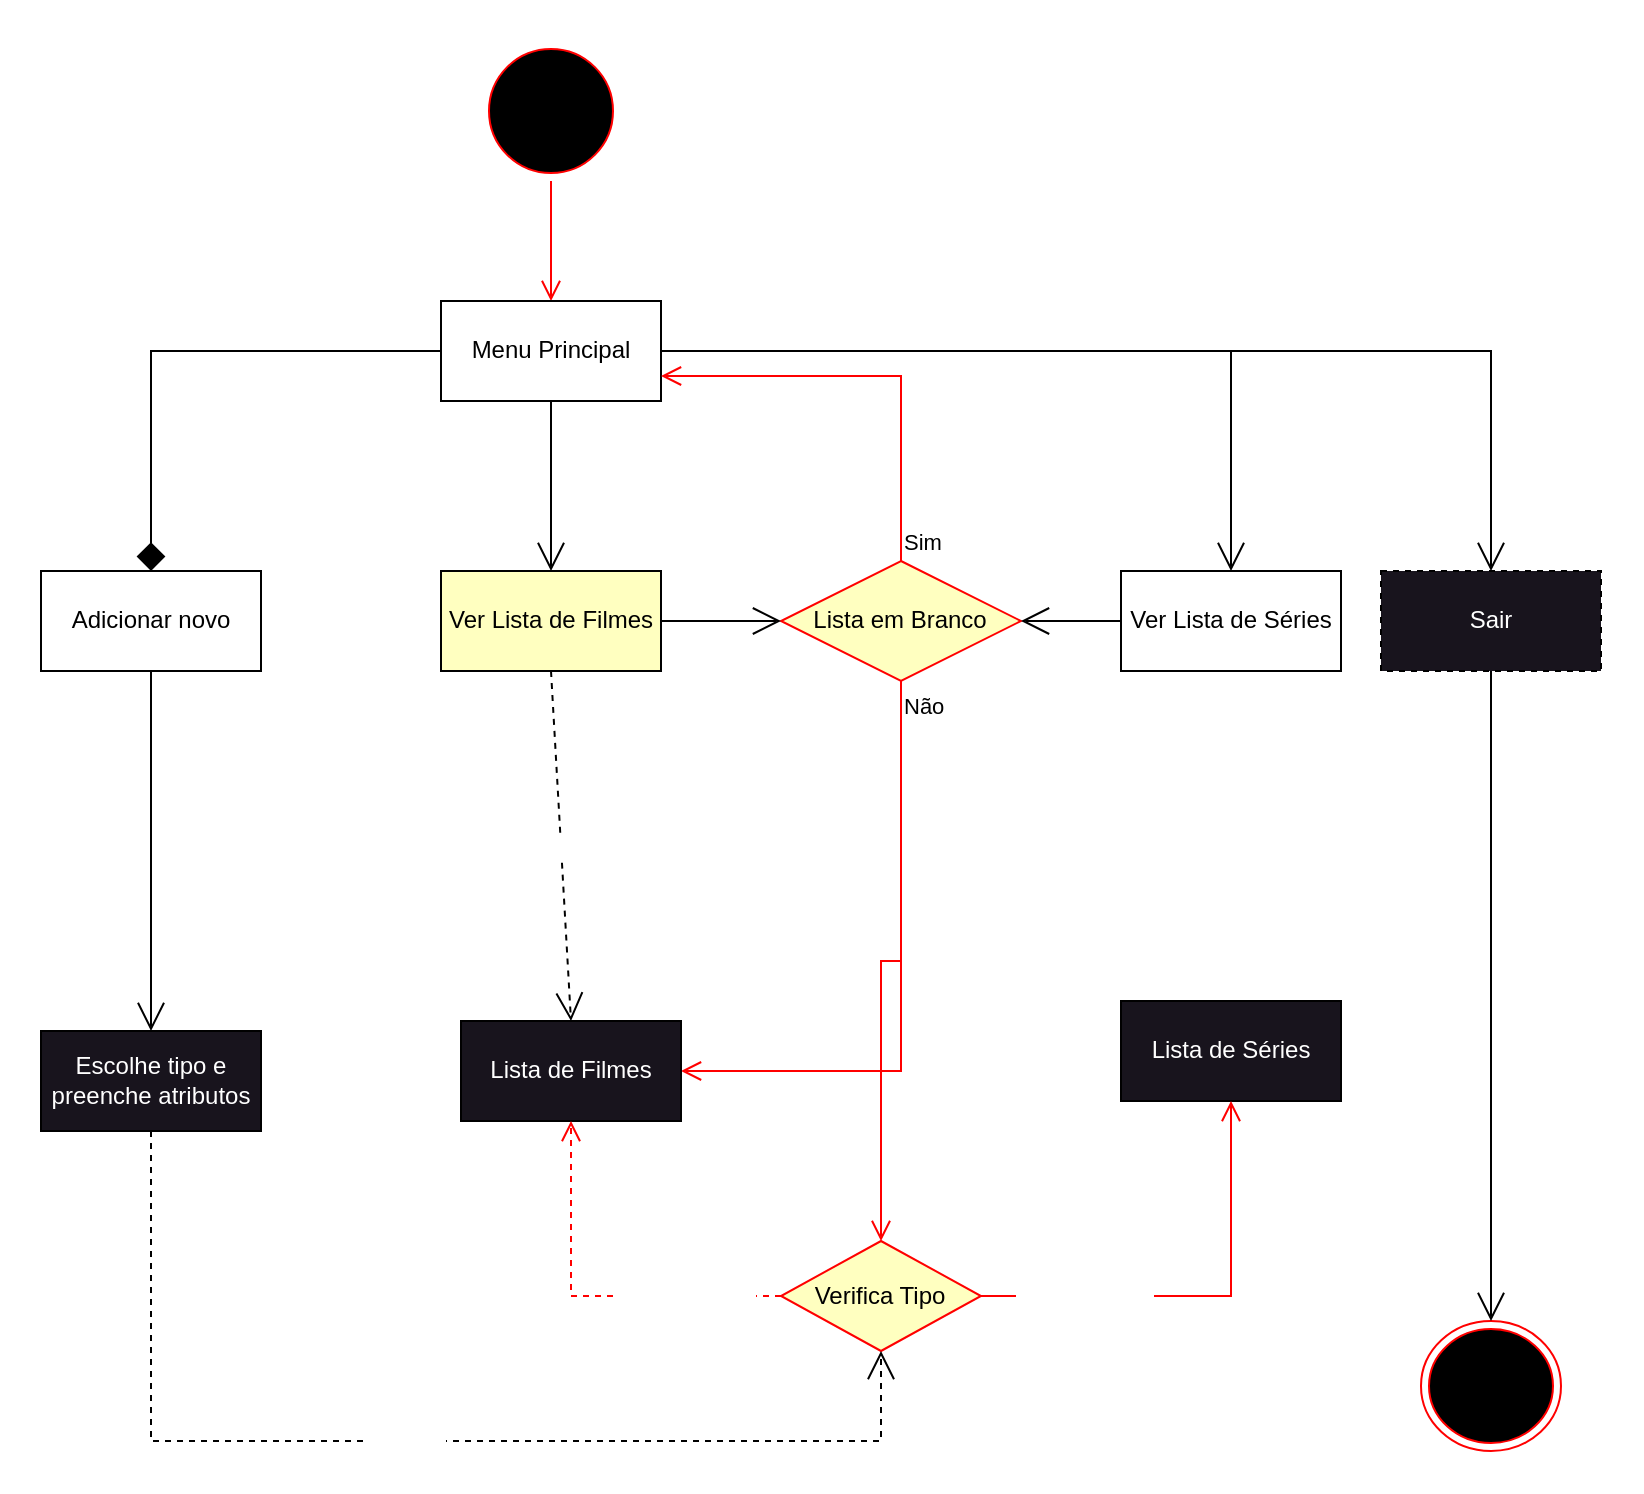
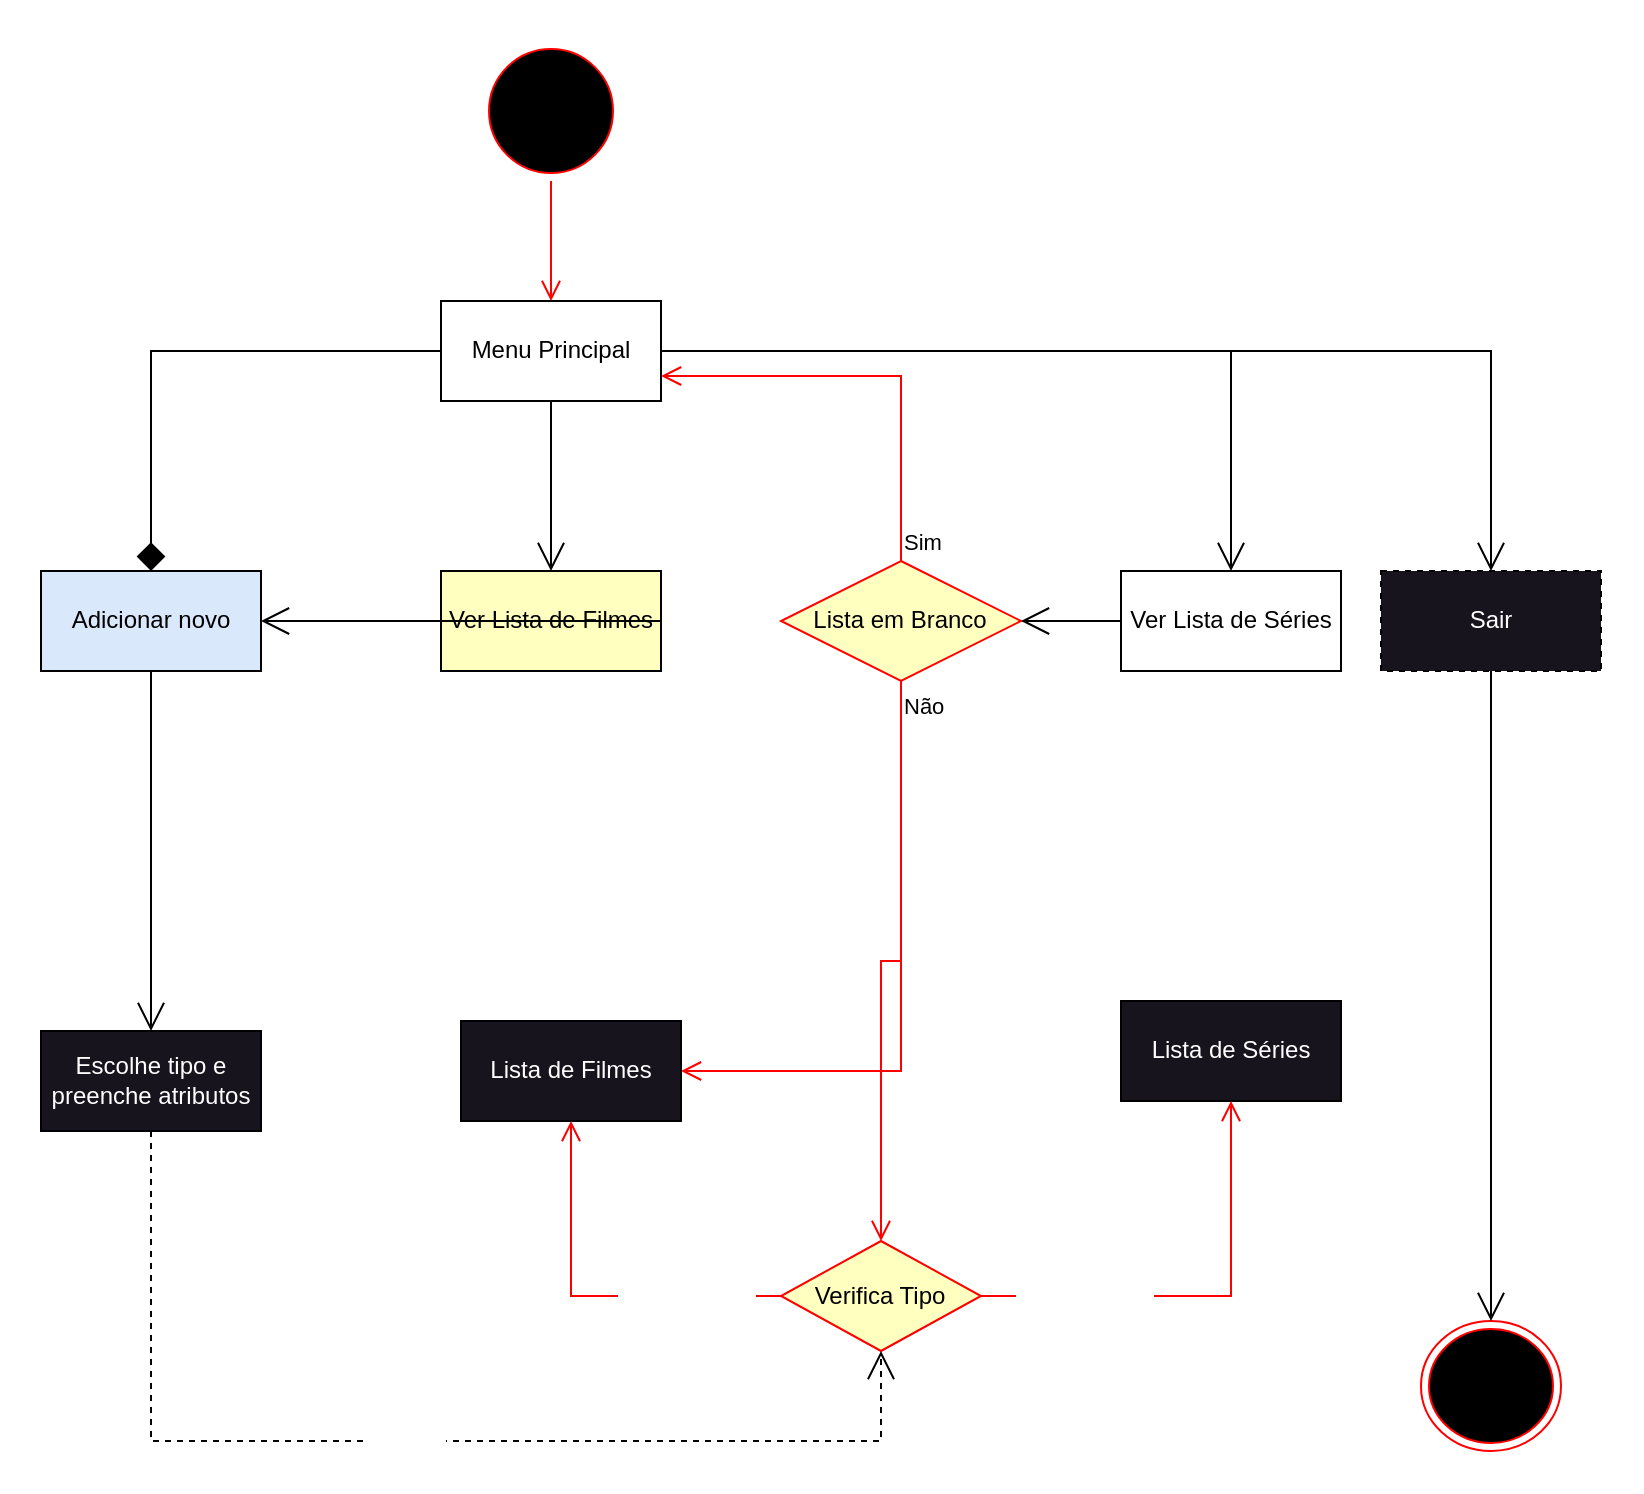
(151, 621) -> (151, 621)
(718, 621) -> (366, 621)
(556, 753) -> none
(571, 1235) -> (571, 1235)
